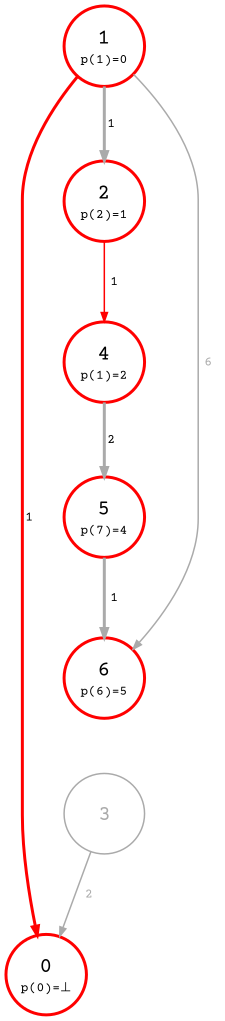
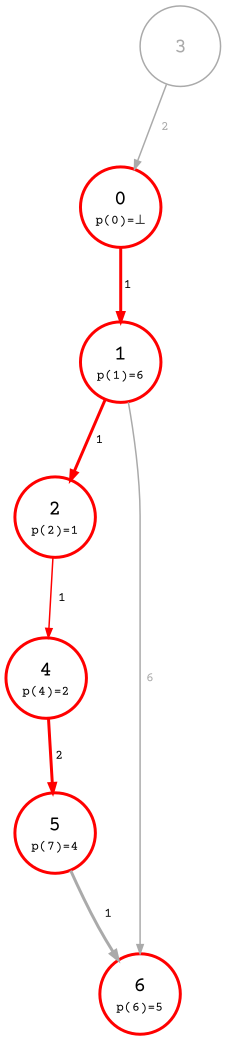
(104, 59) -> (121, 375)
(104, 119) -> (90, 435)
(104, 375) -> (46, 691)
(104, 435) -> (50, 751)
(22, 495) -> (121, 280)
